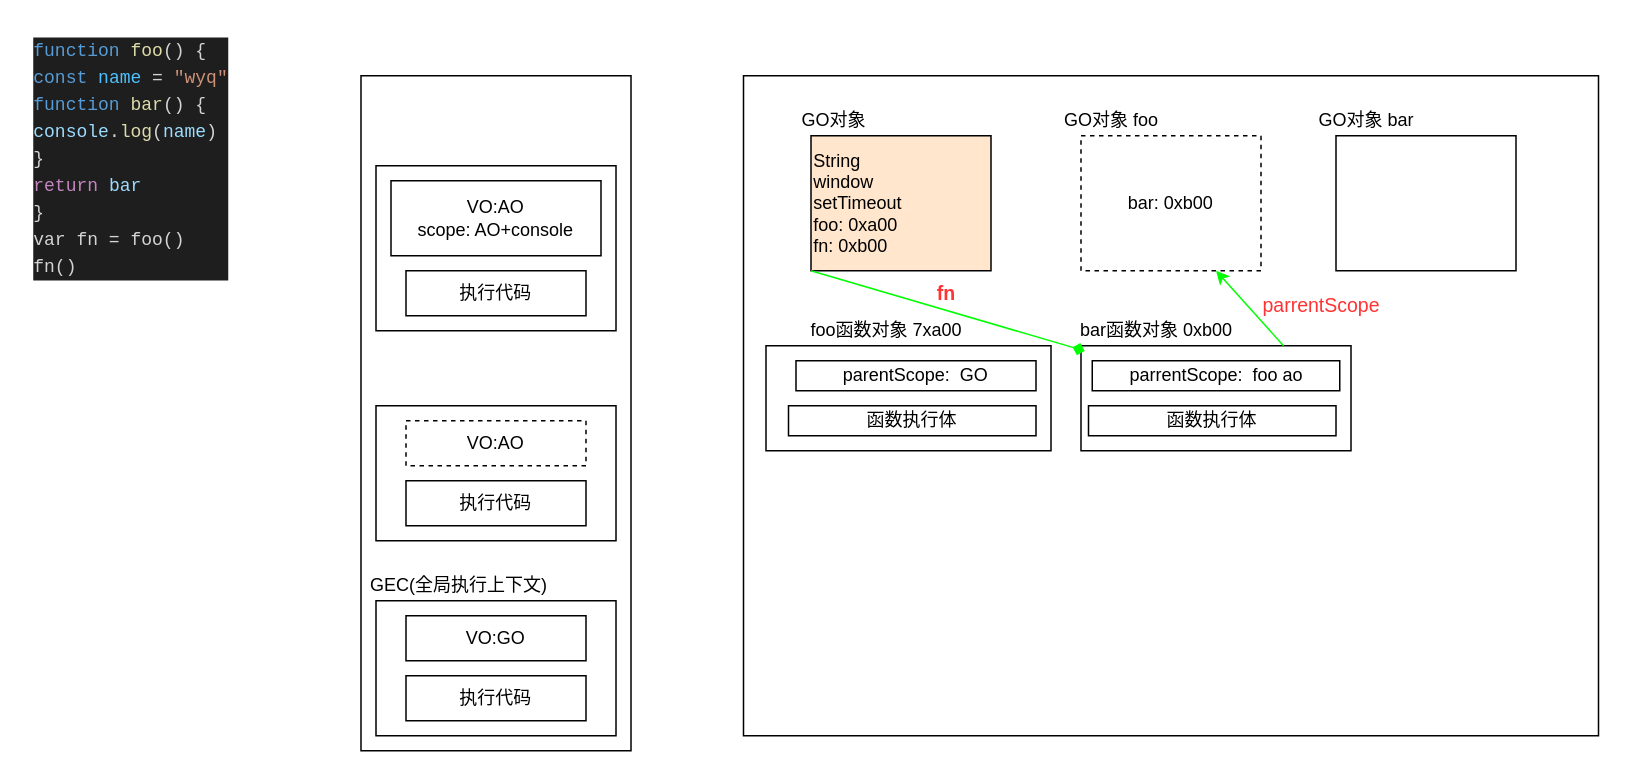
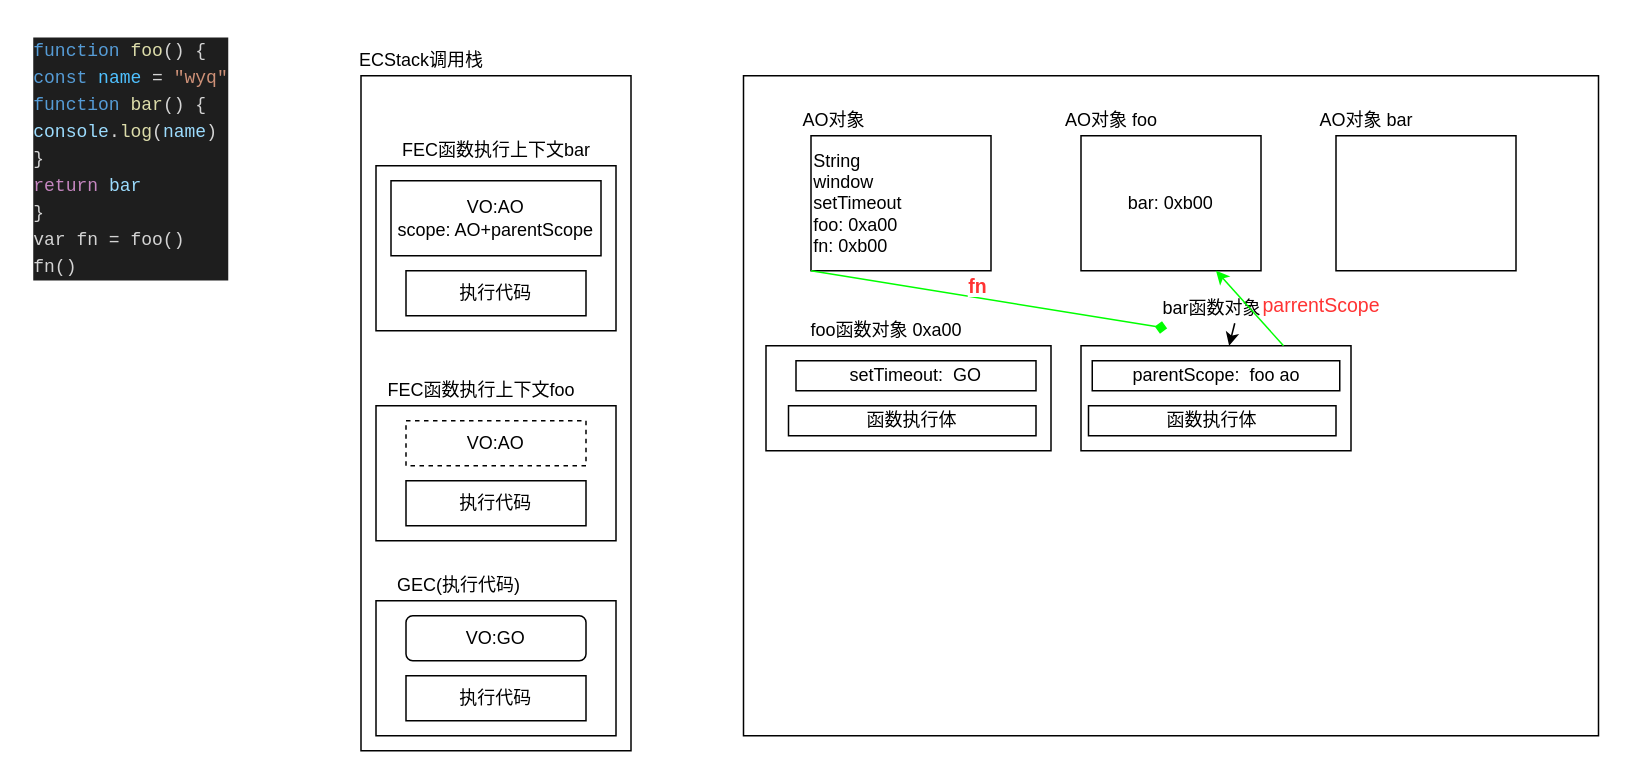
none -> (421, 61)
(834, 121) -> (834, 121)
(1112, 121) -> (1112, 121)
(1367, 121) -> (1367, 121)
none -> (496, 151)
(901, 203) -> (901, 203)
(1171, 203) -> (1171, 203)
(496, 218) -> (496, 218)
(887, 331) -> (887, 331)
(1156, 331) -> (1238, 308)
(916, 376) -> (916, 376)
(1217, 376) -> (1217, 376)
none -> (481, 391)
(459, 586) -> (459, 586)
(496, 638) -> (496, 638)
